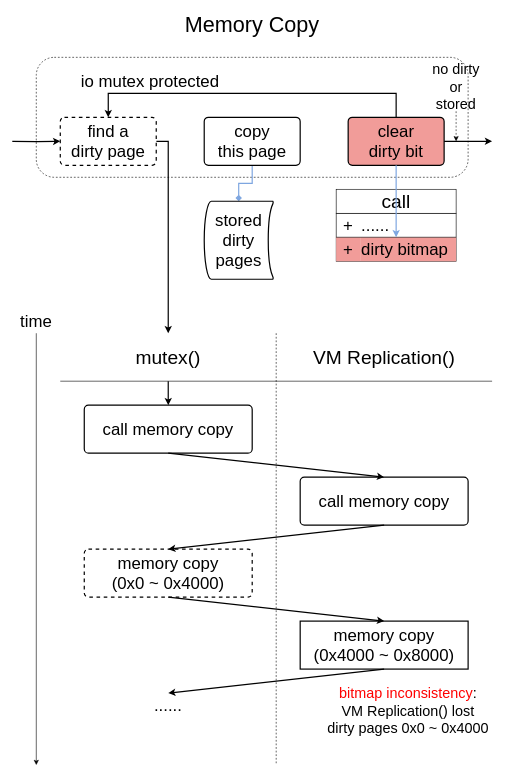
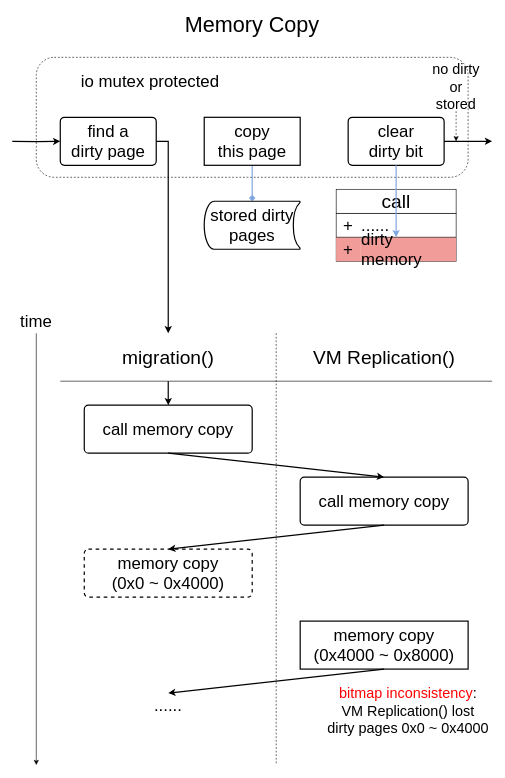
(255, 93) -> none
(108, 141) -> (108, 141)
(252, 141) -> (252, 141)
(396, 141) -> (396, 141)
(239, 240) -> (252, 225)
(383, 249) -> (384, 249)
(168, 357) -> (168, 357)
(274, 609) -> none
